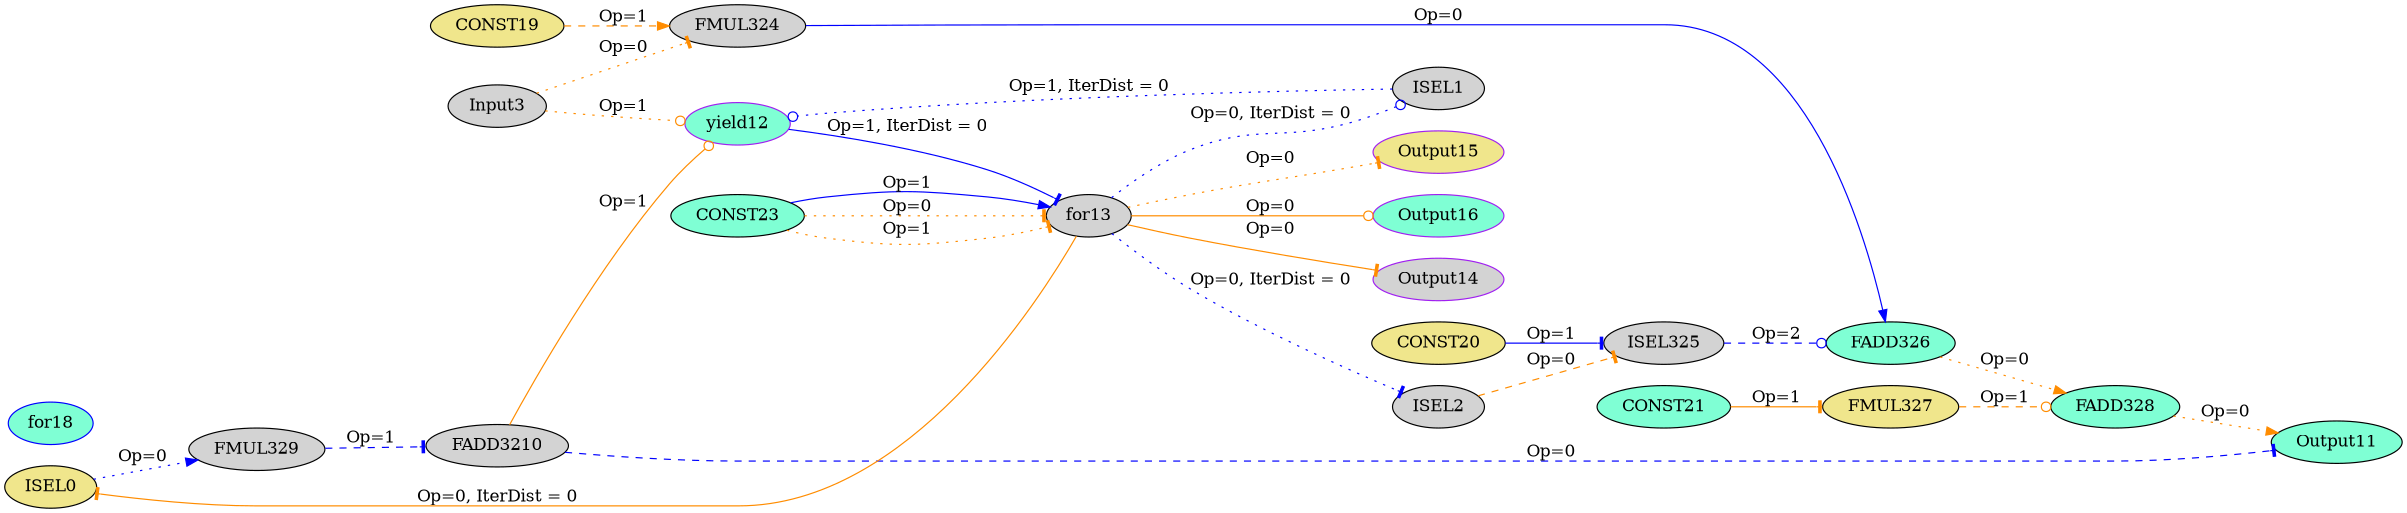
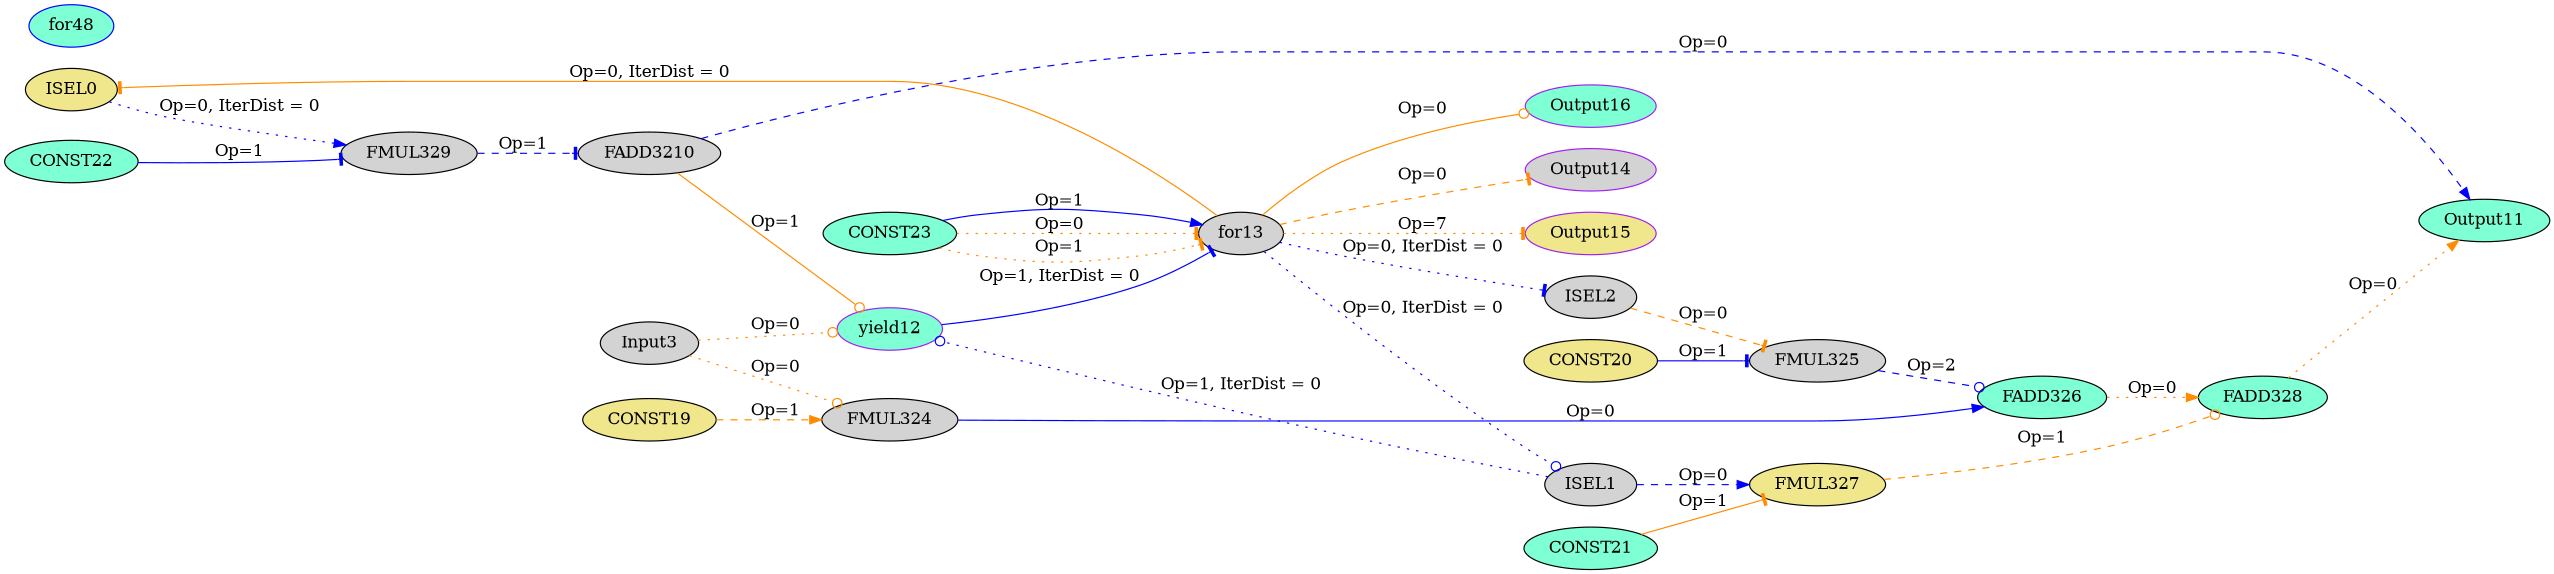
(611, 68) -> (761, 379)
(623, 107) -> (776, 325)
(1270, 159) -> (1423, 225)
none -> (71, 162)
(1250, 249) -> (1402, 200)
(1664, 343) -> (1818, 361)
(51, 423) -> (71, 26)
(143, 457) -> (239, 107)
(1418, 461) -> (1604, 52)
none -> (1687, 485)
